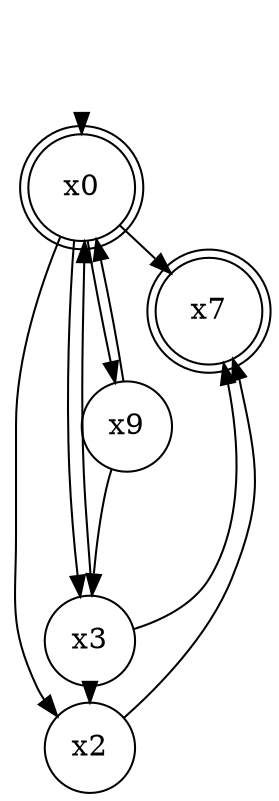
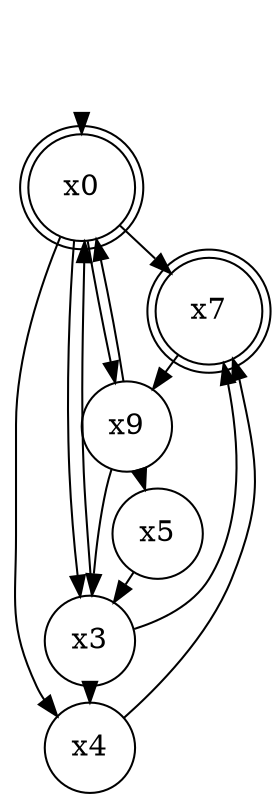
none -> (172, 364)
none -> (158, 534)
(90, 748) -> (90, 748)
